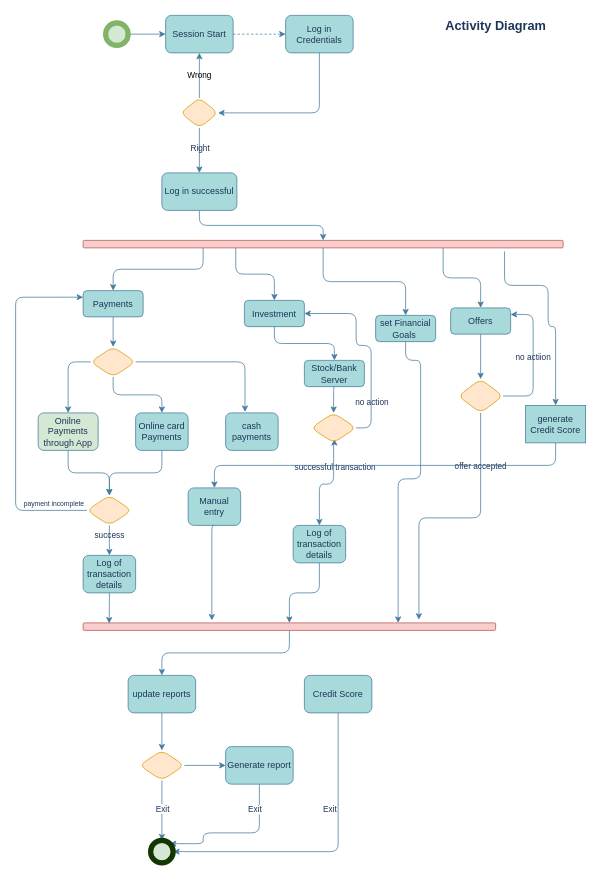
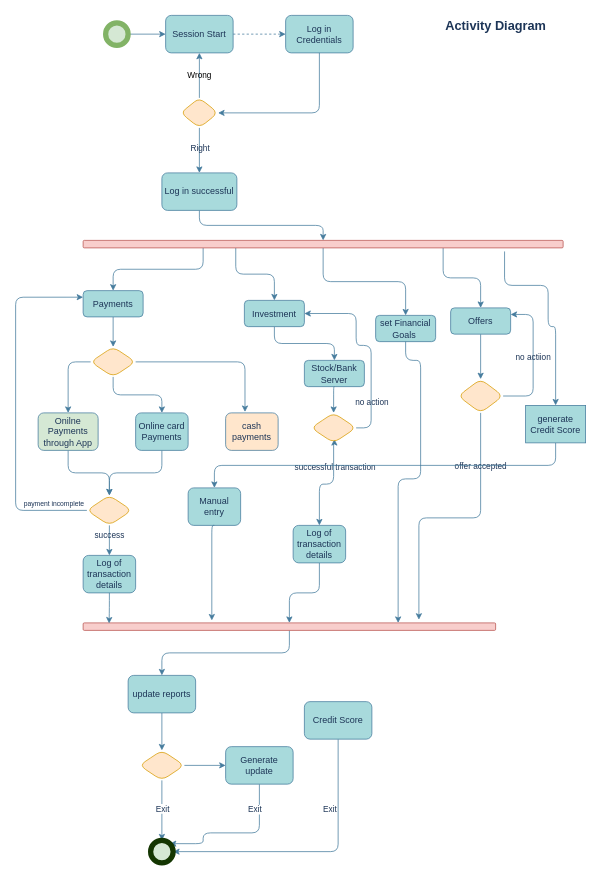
(252, 432) -> (252, 432)
(338, 694) -> (338, 720)
(259, 765) -> (259, 765)
